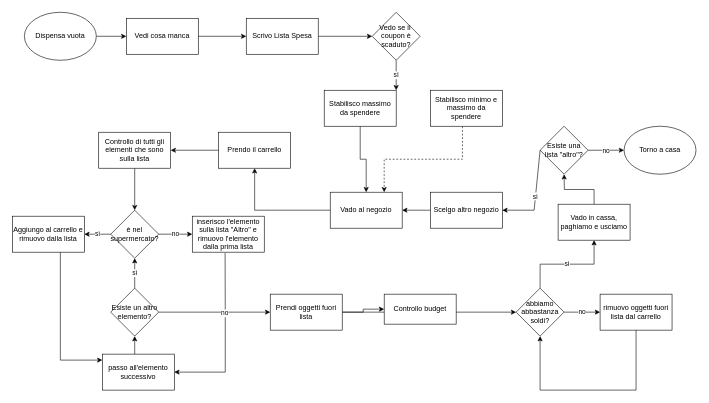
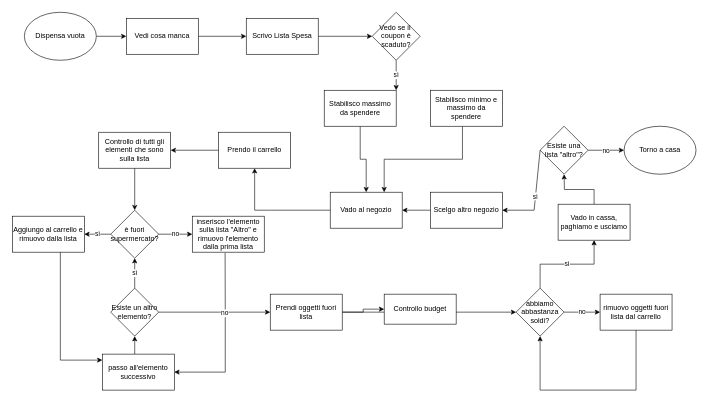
(425, 159) -> (425, 159)
(135, 234) -> (135, 234)
